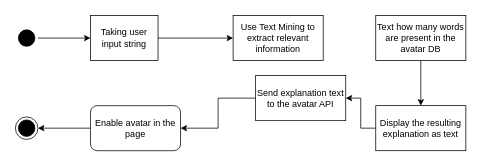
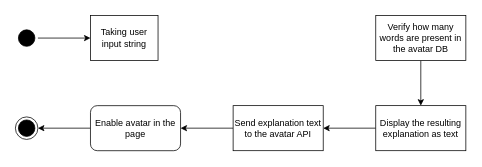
(226, 38) -> none
(278, 38) -> none
(420, 38) -> (420, 38)
(300, 98) -> (278, 128)
